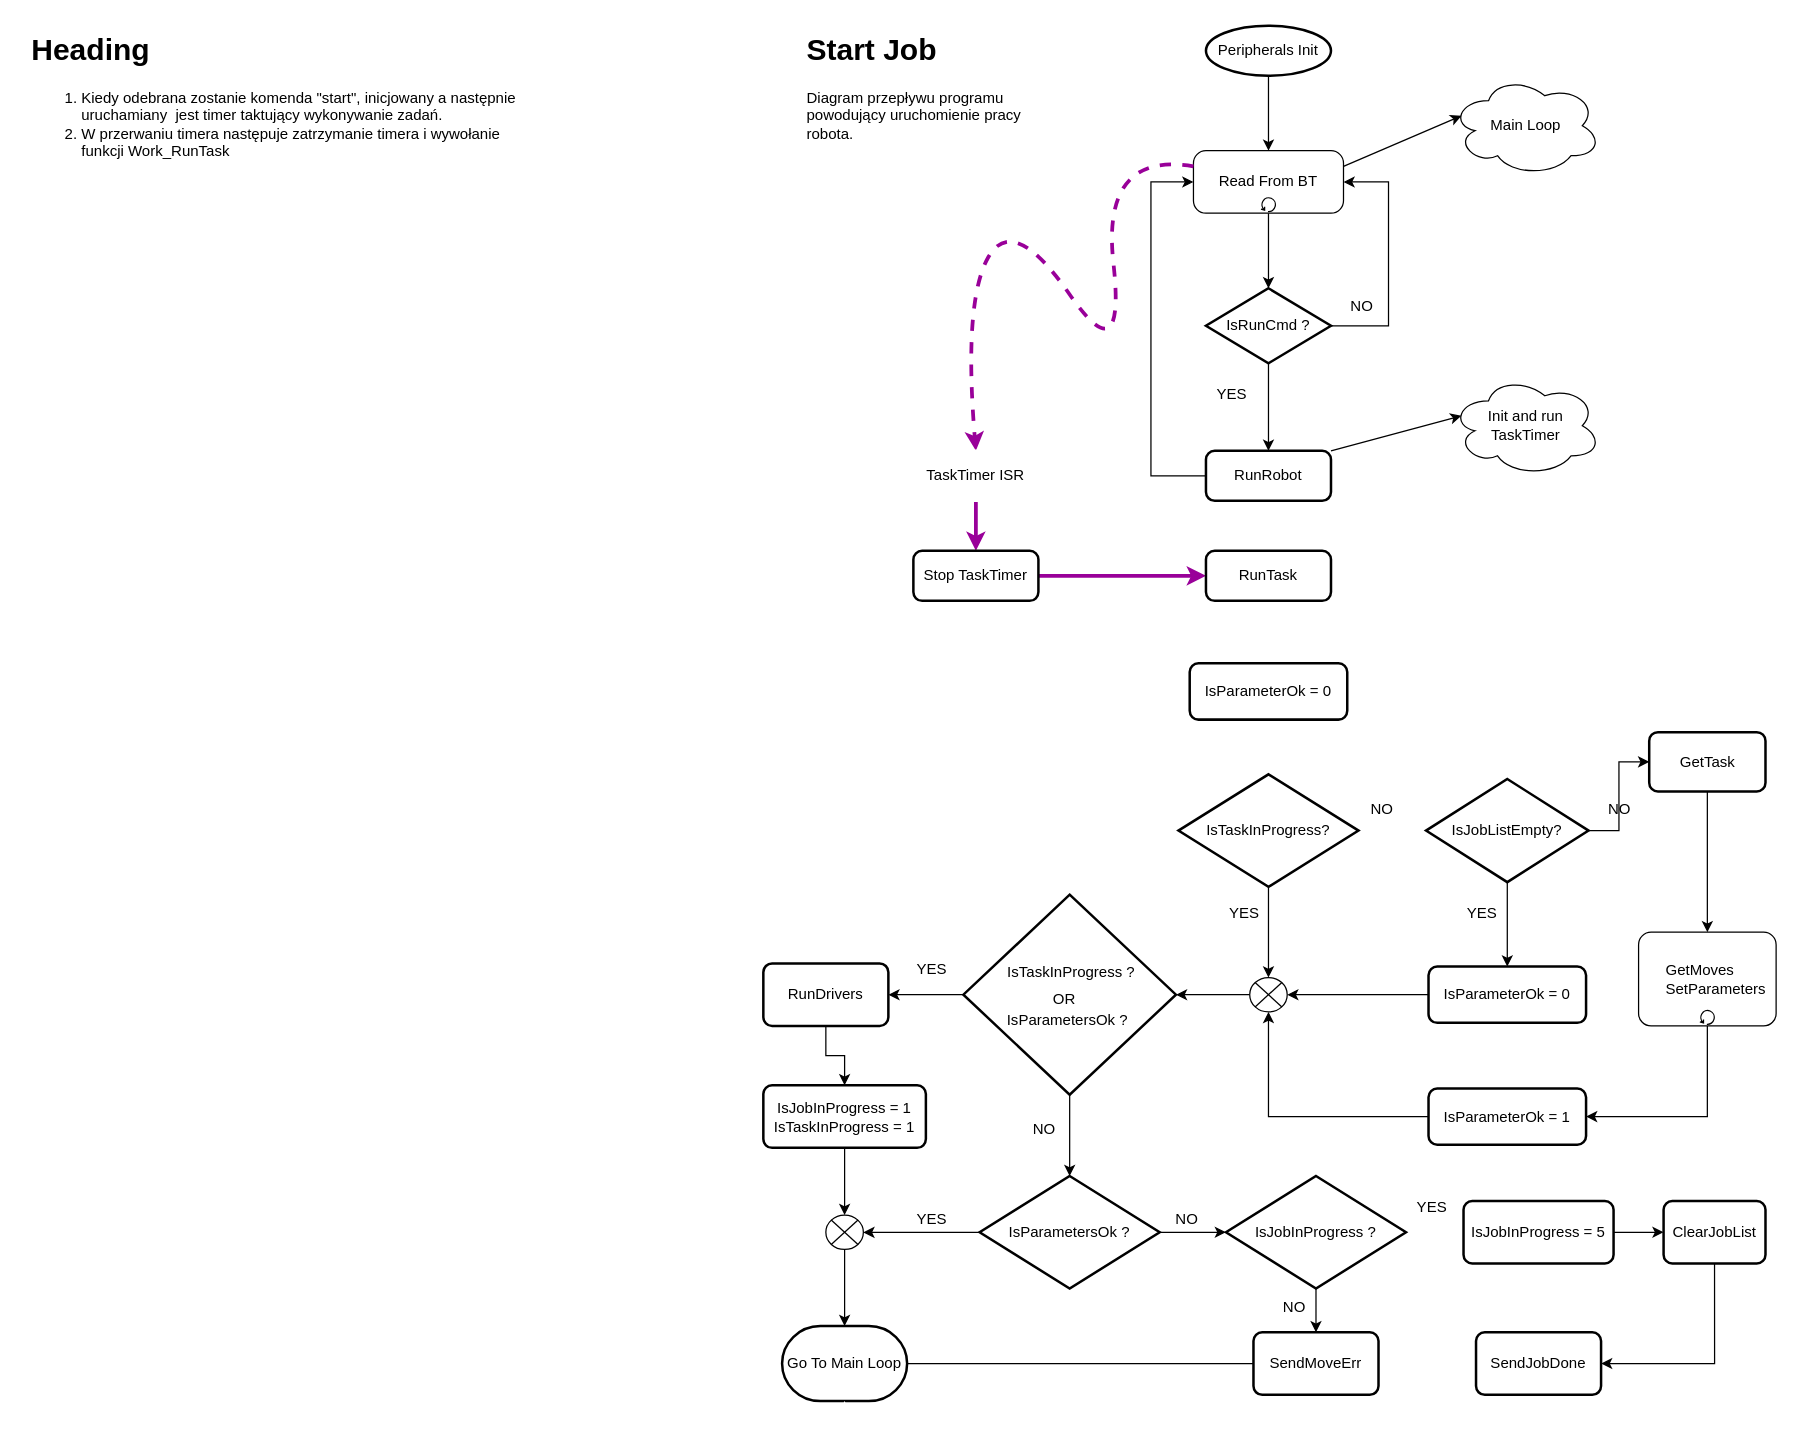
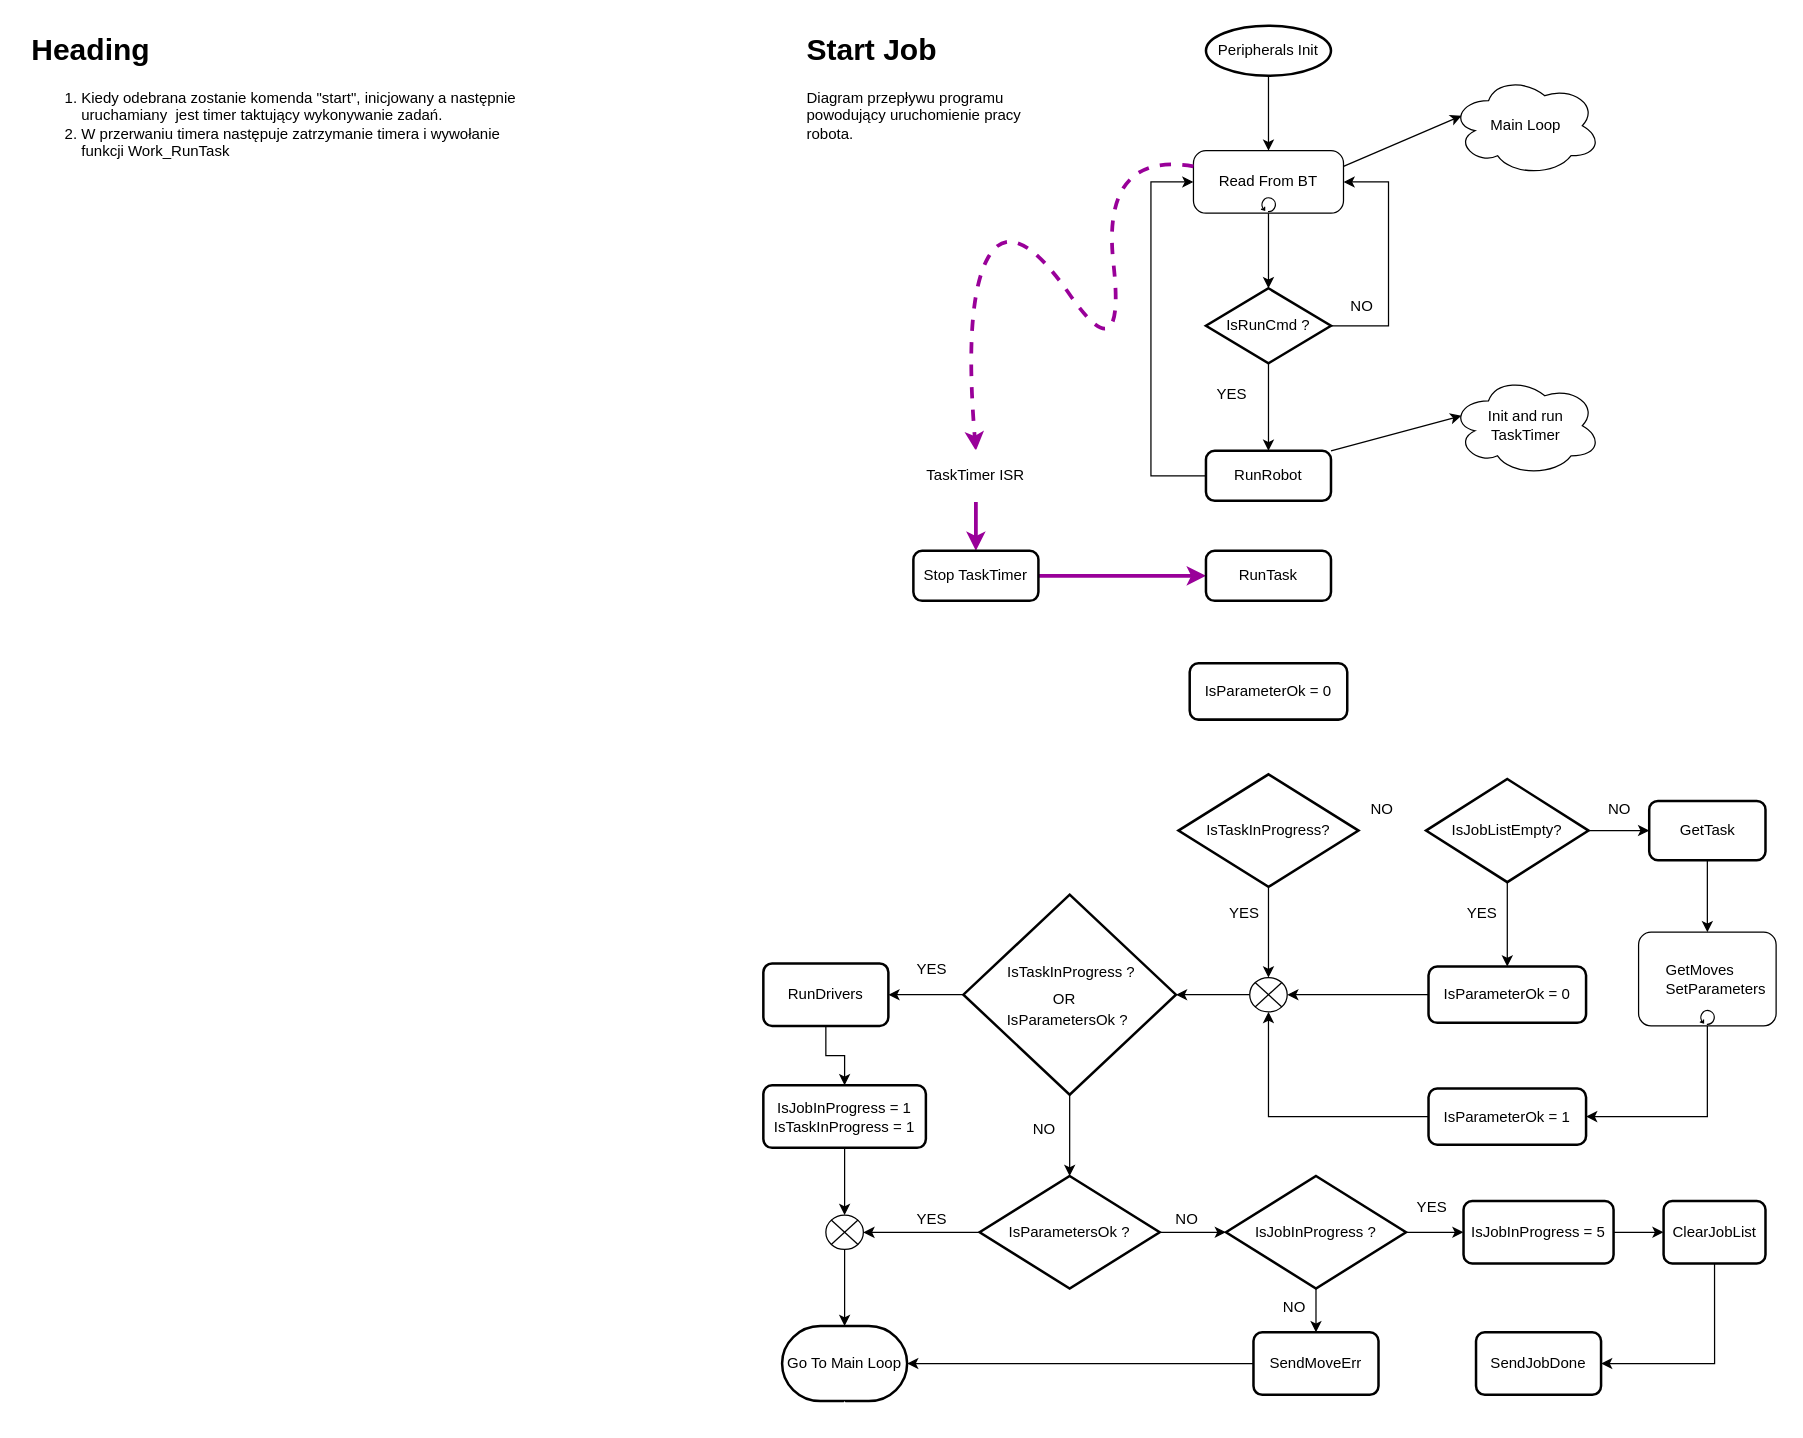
(1707, 762) -> (1707, 830)
none -> (1430, 1232)
(913, 1363) -> (917, 1363)
